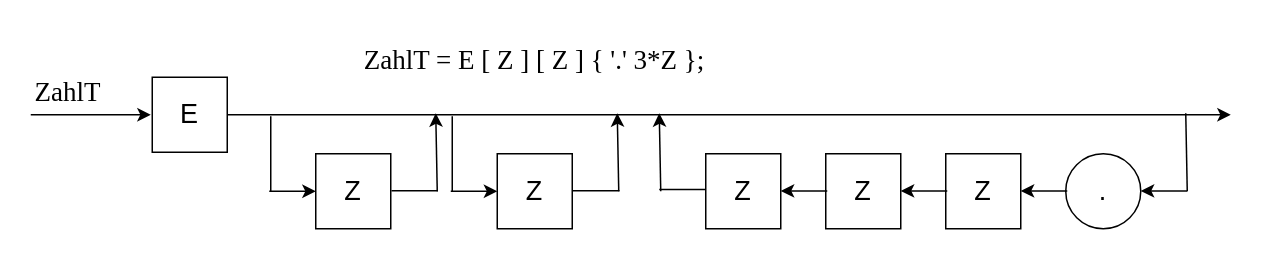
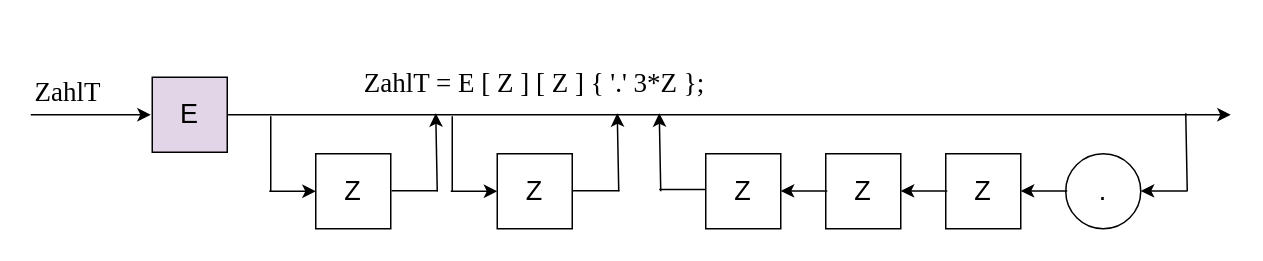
(535, 61) -> (535, 83)
(190, 115) -> (190, 115)
